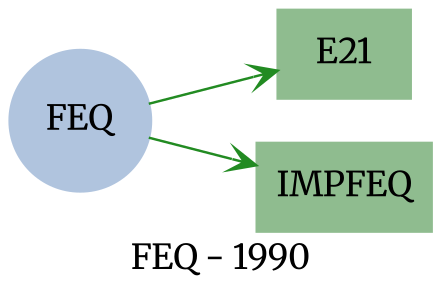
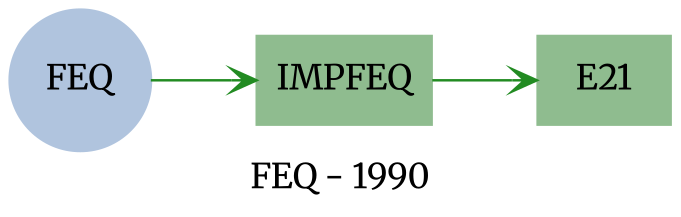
(201, 90) -> (472, 80)
